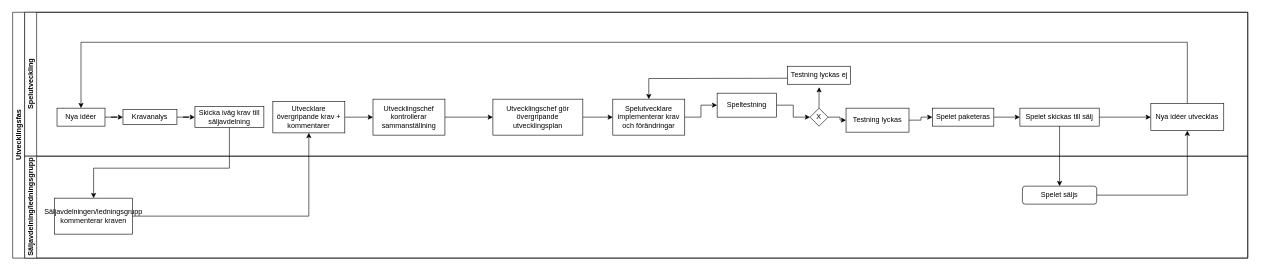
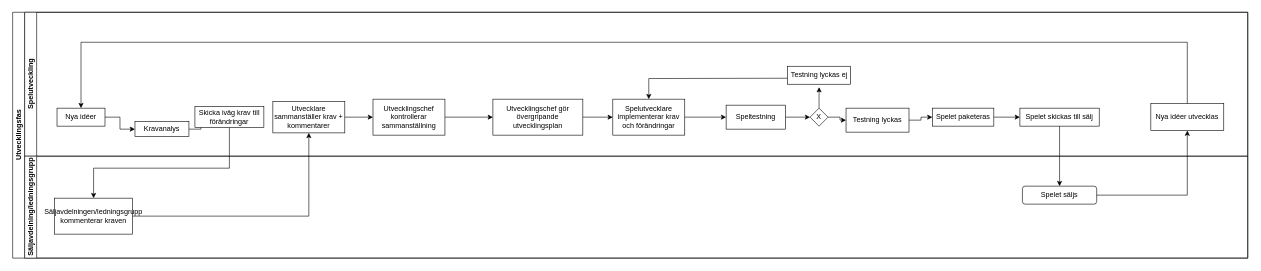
(747, 105) -> (756, 117)
(150, 117) -> (162, 129)
(229, 117) -> (229, 117)
(309, 117) -> (309, 117)
(1145, 117) -> none
